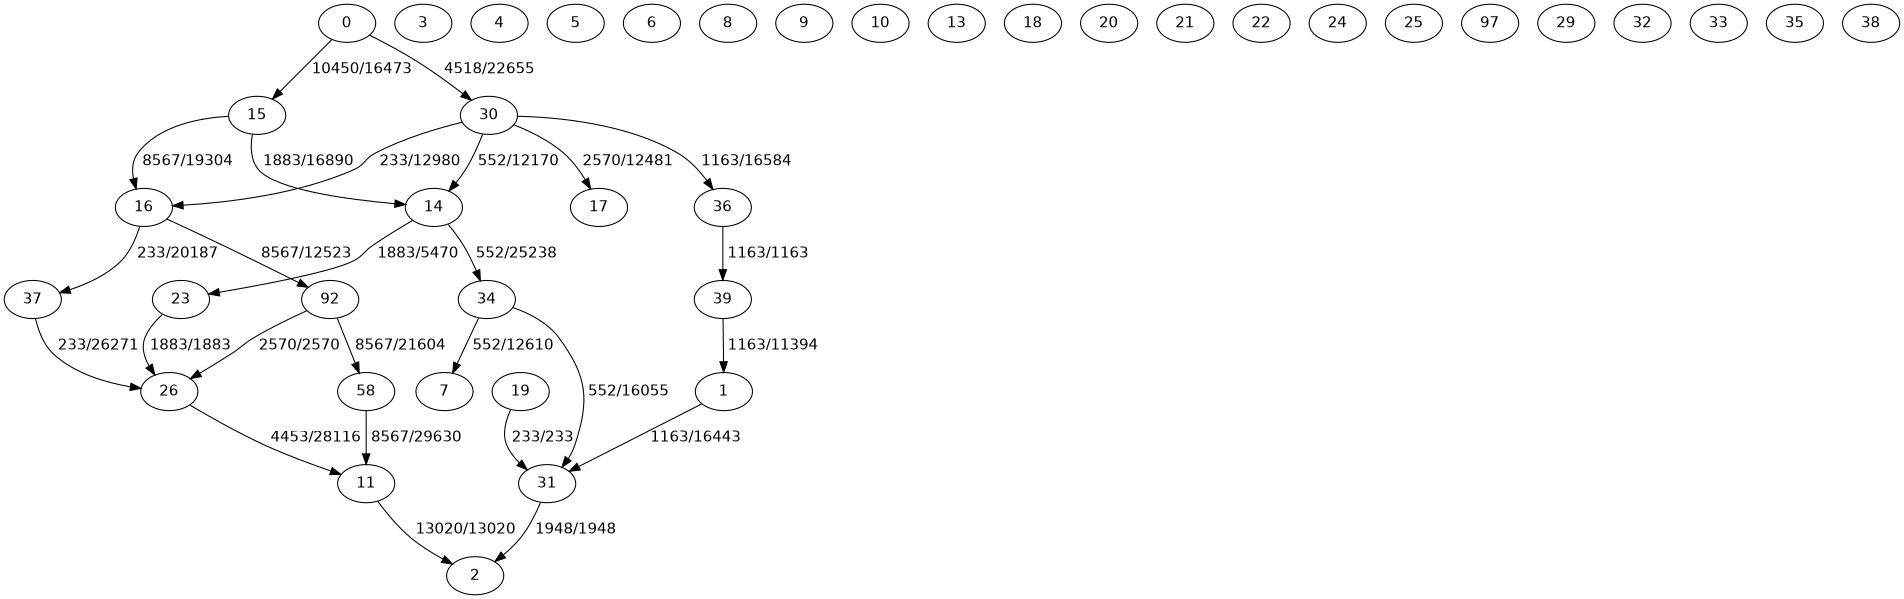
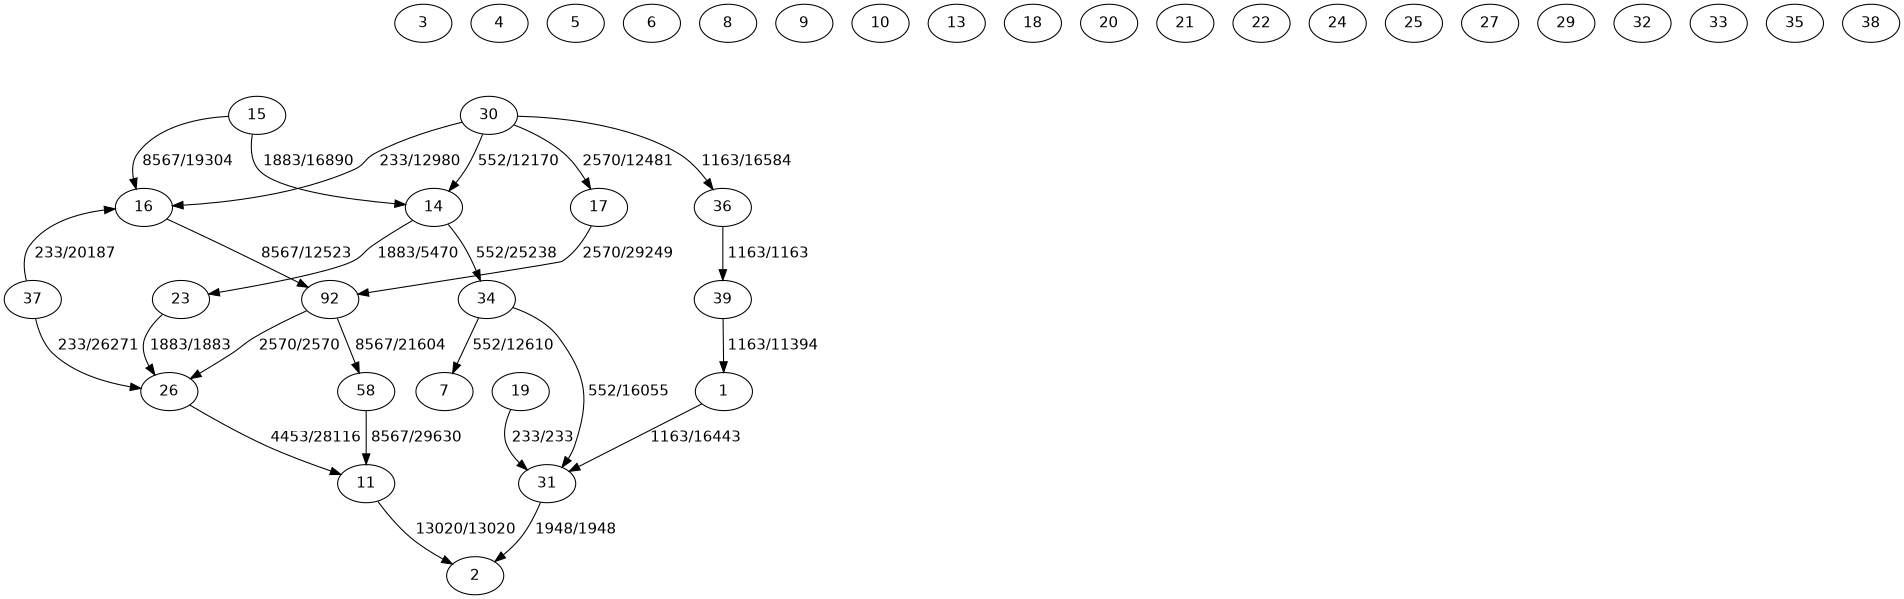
(347, 23) -> none
(1490, 23) -> (1490, 23)
(114, 267) -> (47, 229)
none -> (488, 274)
